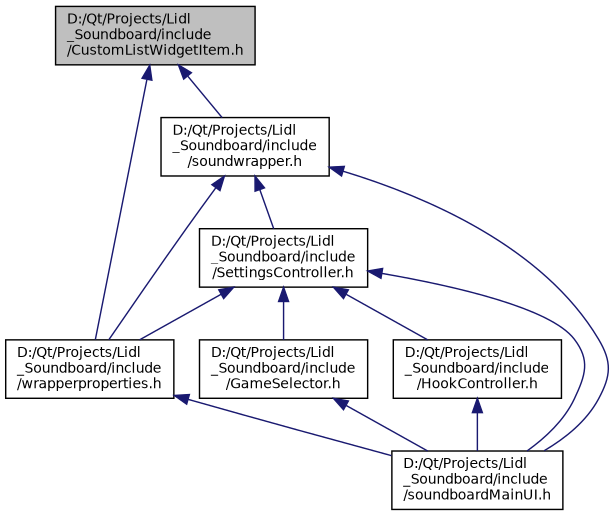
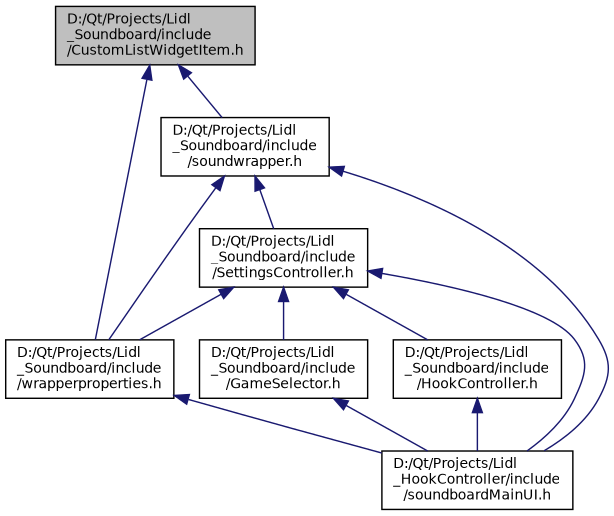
(477, 480) -> (477, 480)
